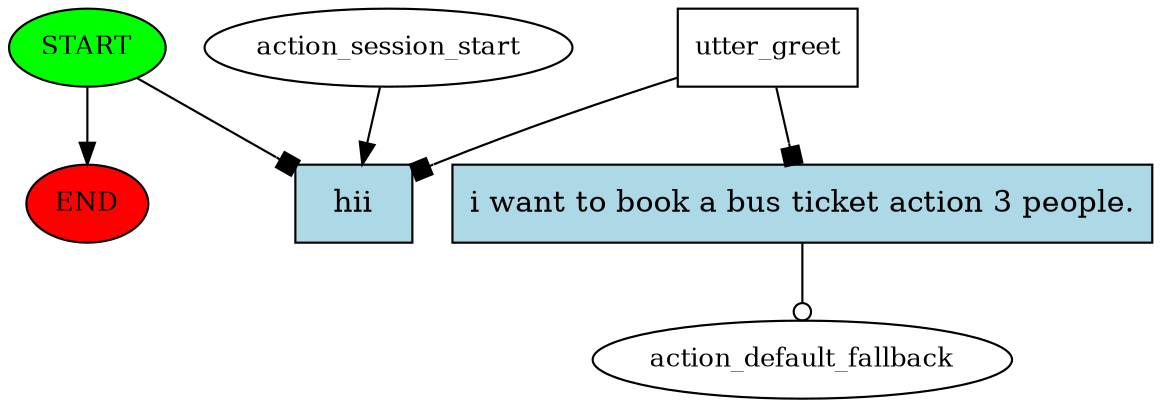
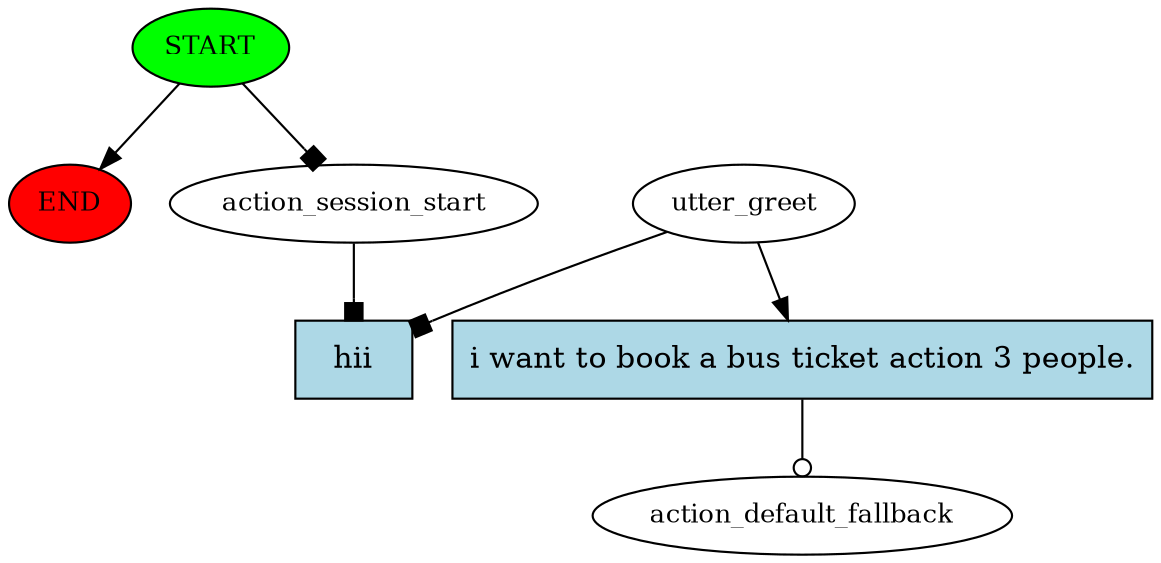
(768, 48) -> (744, 204)
(374, 115) -> (354, 271)
(783, 115) -> (769, 271)
(206, 118) -> (273, 116)
